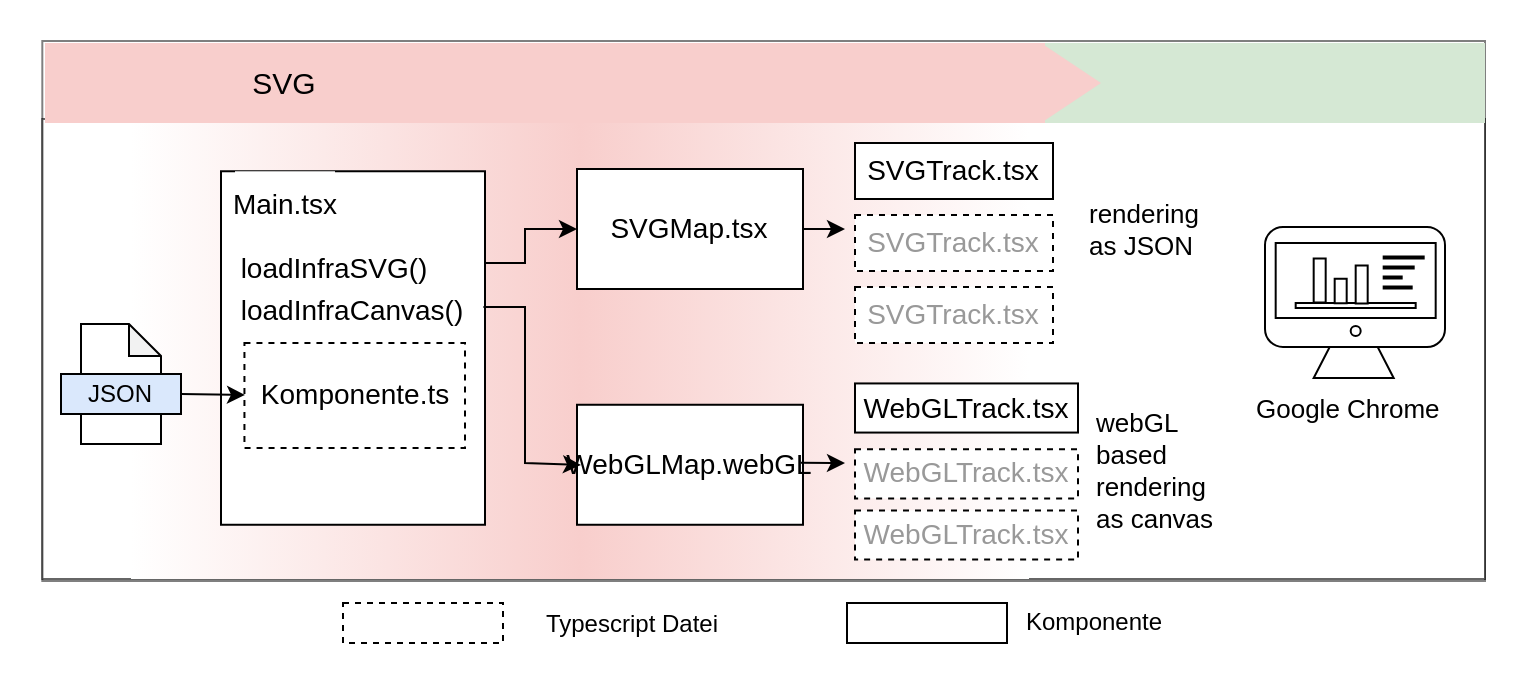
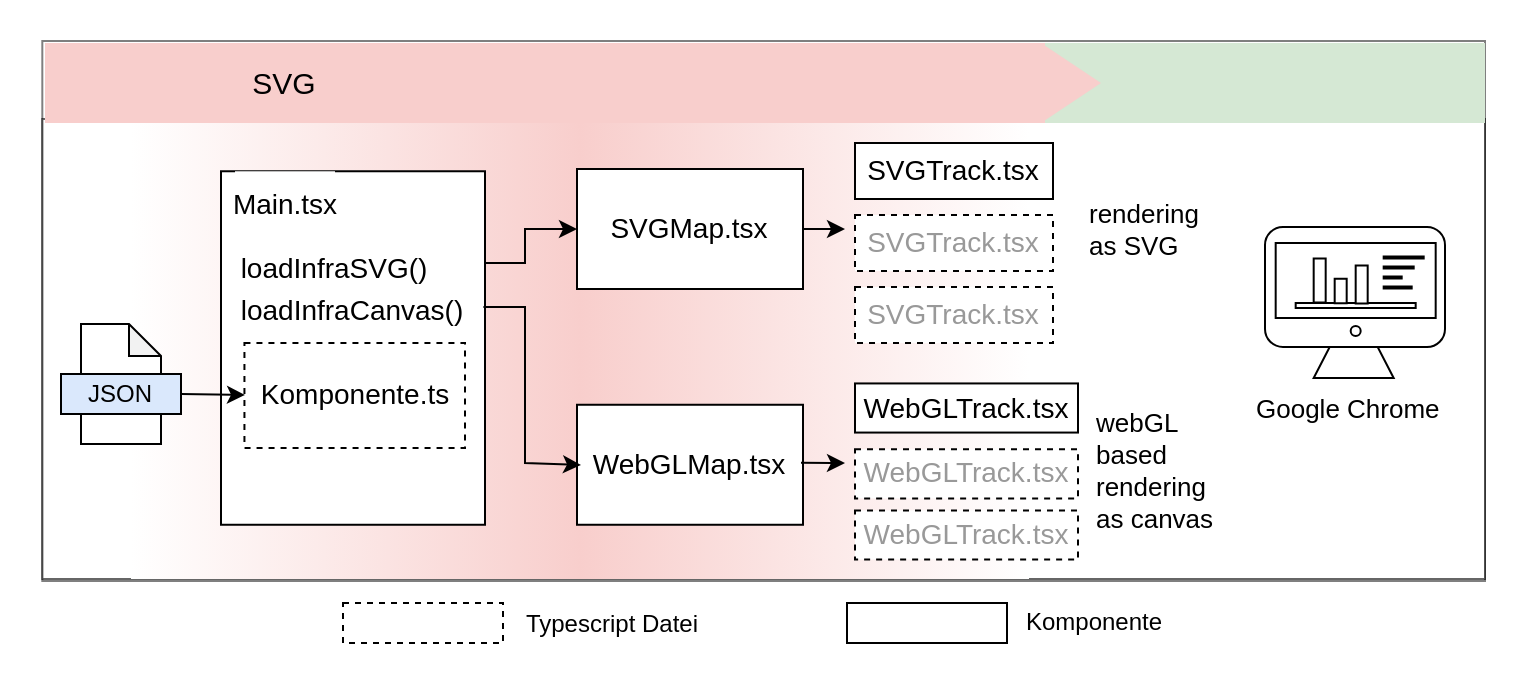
(1151, 214) -> (1151, 214)
(690, 465) -> (690, 465)
(633, 625) -> (613, 625)
